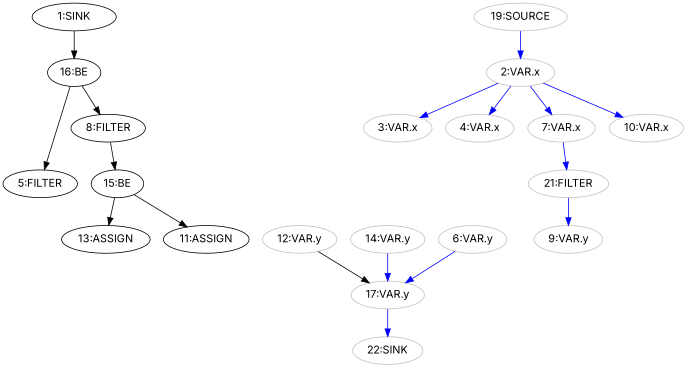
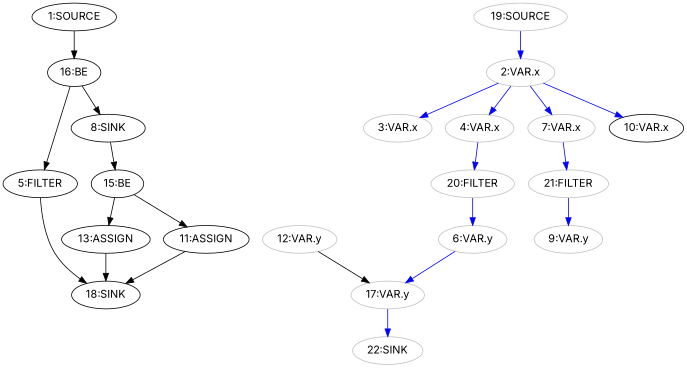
(74, 17) -> (74, 17)
(108, 128) -> (108, 128)
(646, 128) -> (646, 128)
none -> (473, 184)
(388, 239) -> none
none -> (106, 295)
